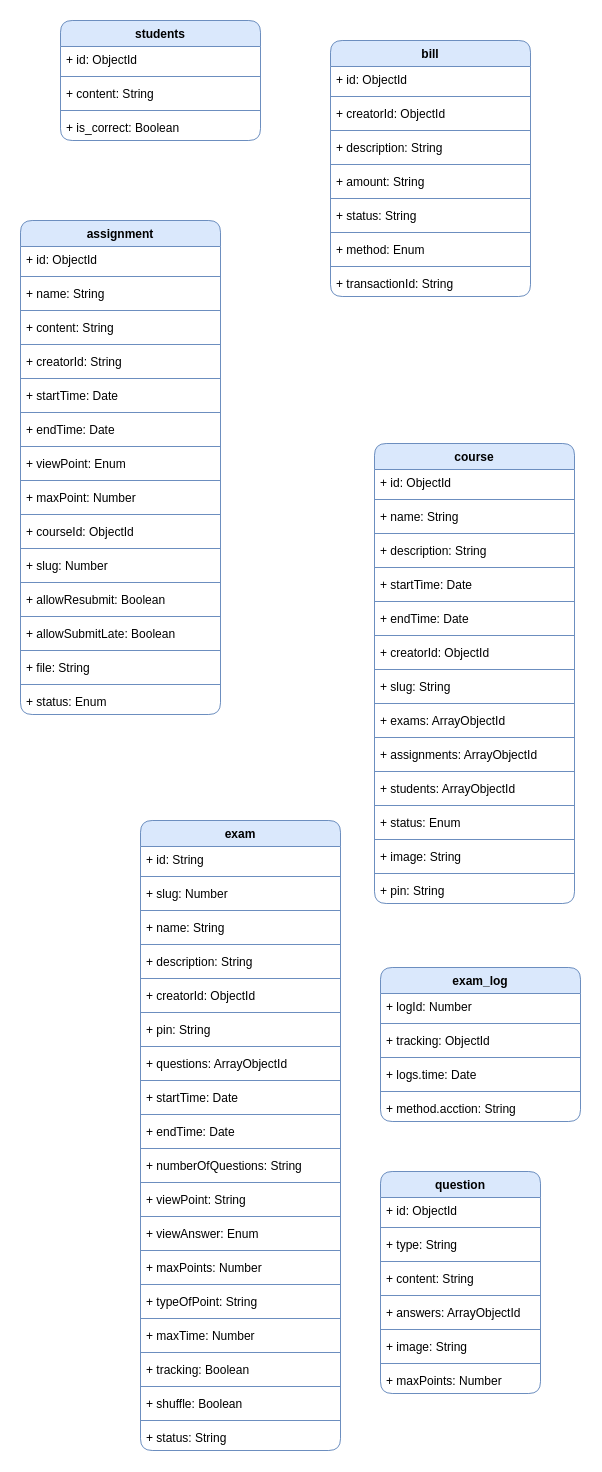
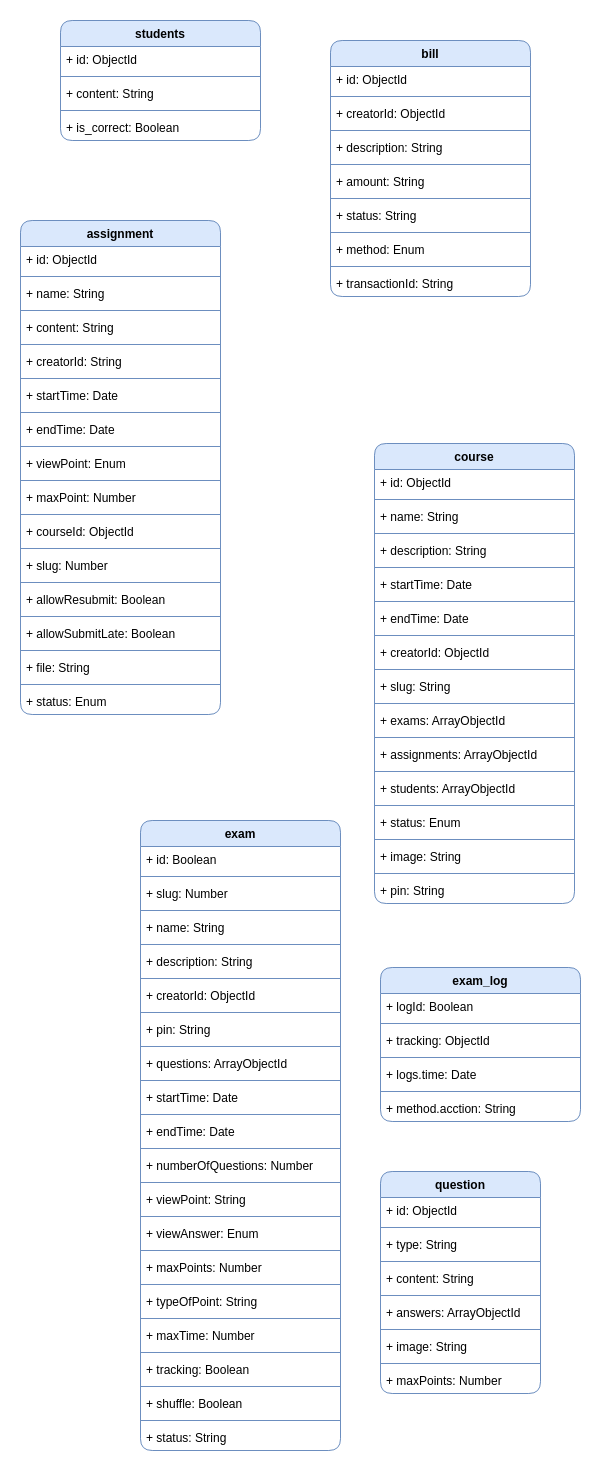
(179, 860) -> (182, 860)
(430, 1007) -> (432, 1007)
(229, 1166) -> (230, 1166)
